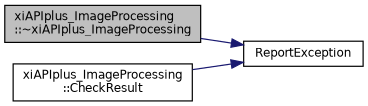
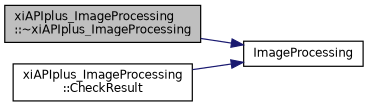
(303, 54) -> (303, 54)
